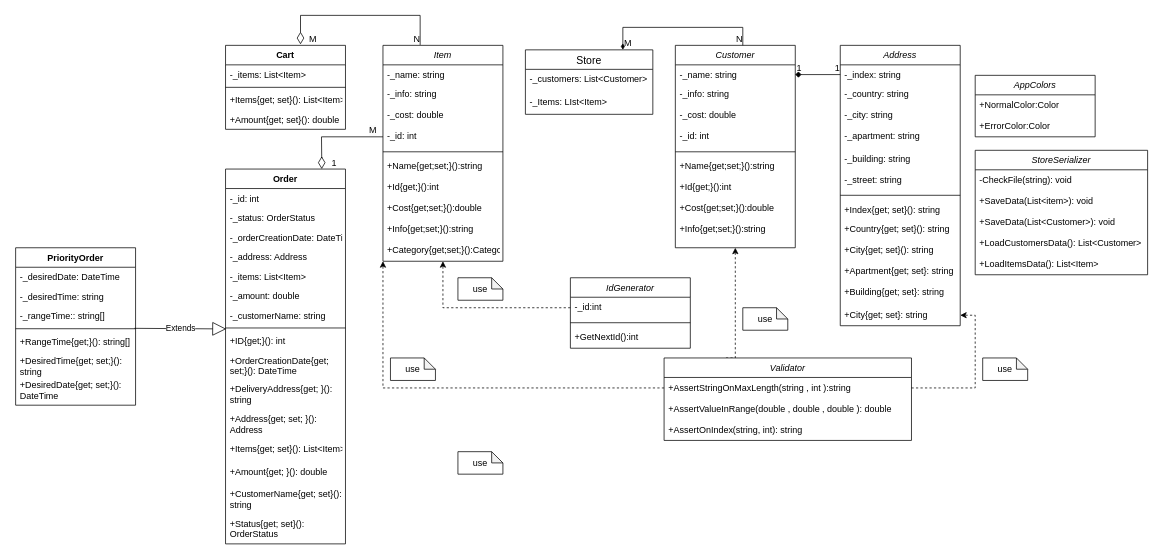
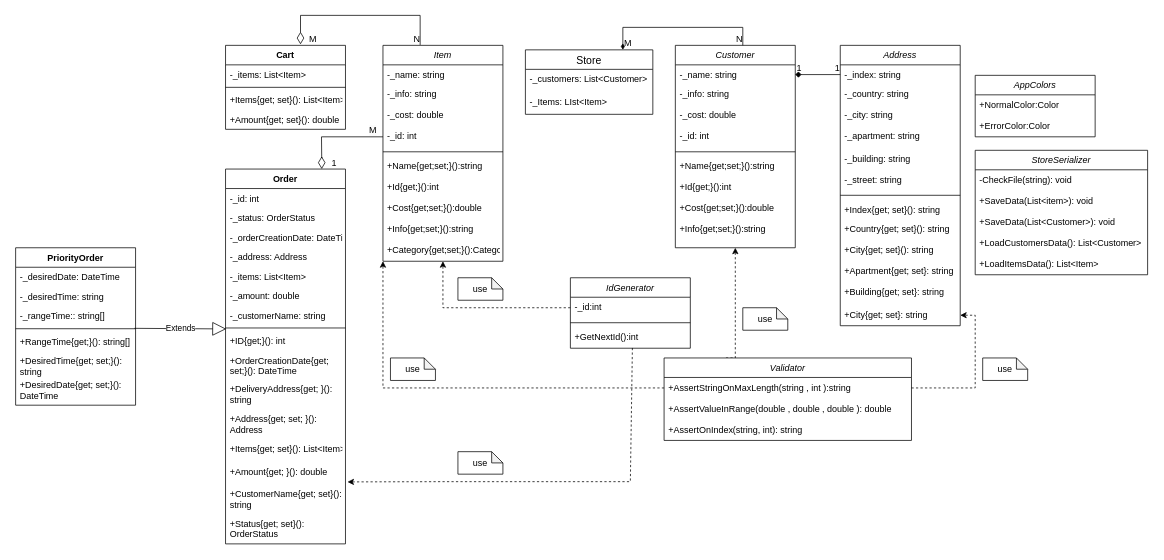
none -> (521, 482)
